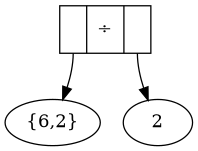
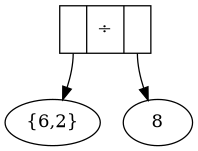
(158, 123) -> (158, 123)
